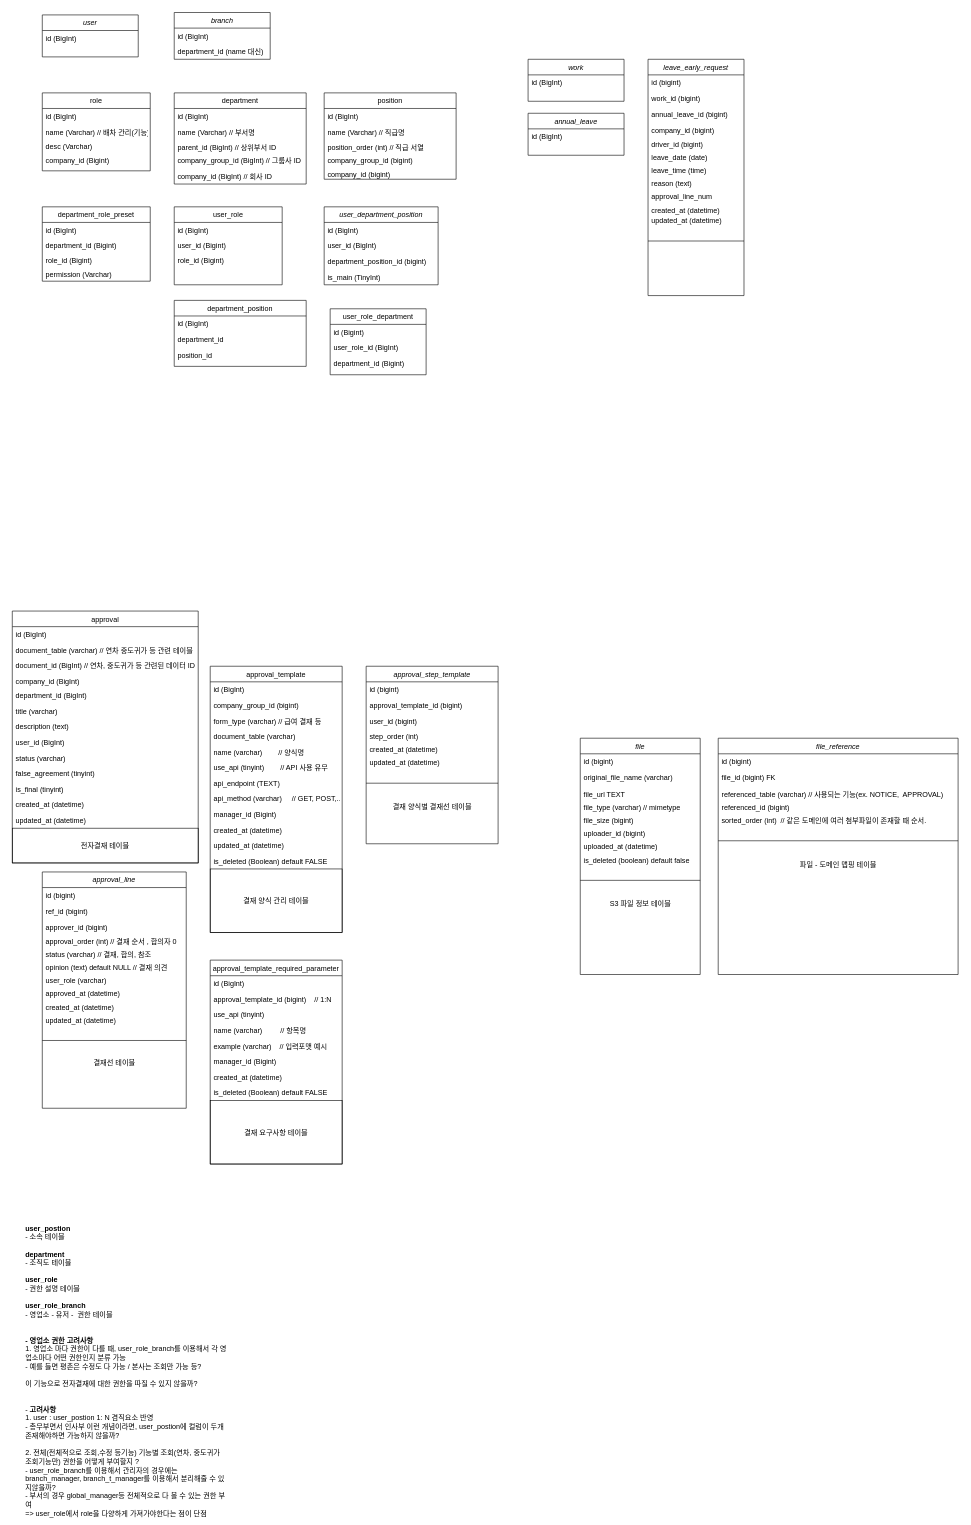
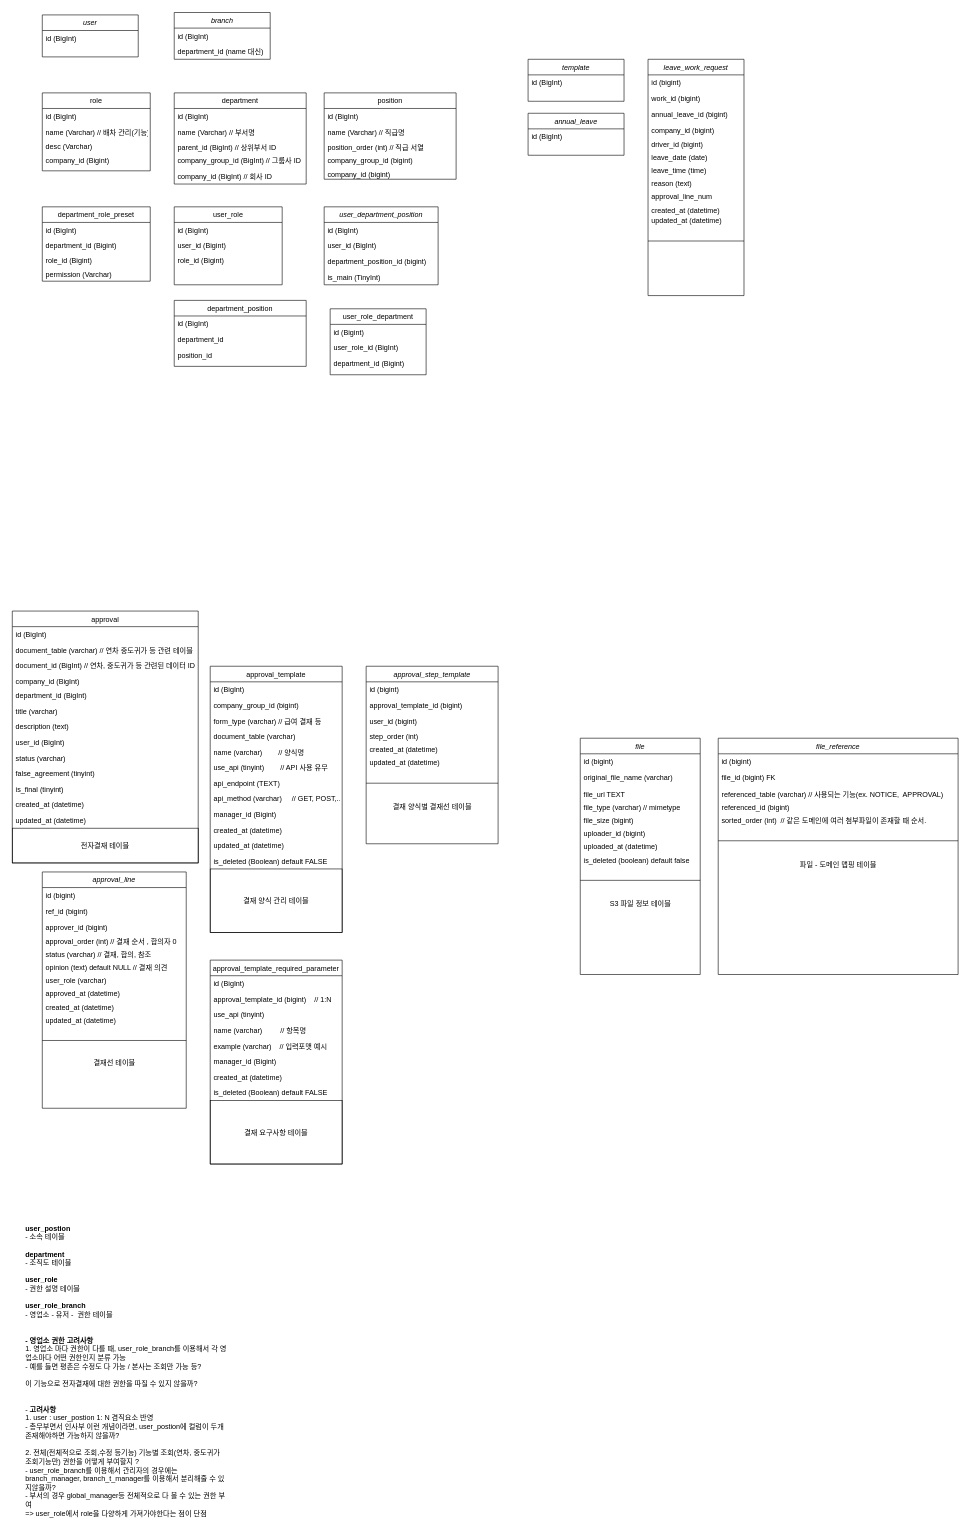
(576, 67) -> (576, 67)
(696, 67) -> (696, 67)
